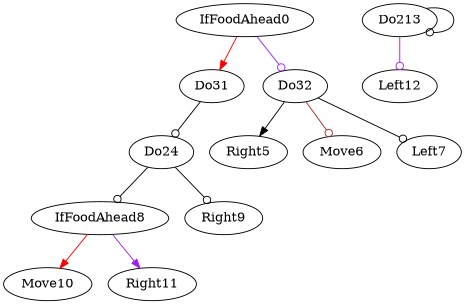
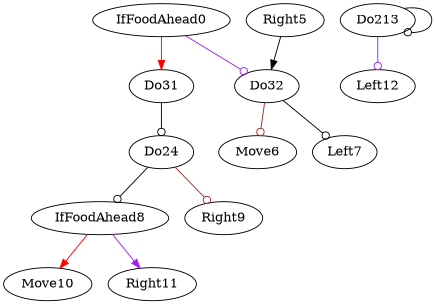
(275, 115) -> (277, 49)
(190, 182) -> (190, 182)
